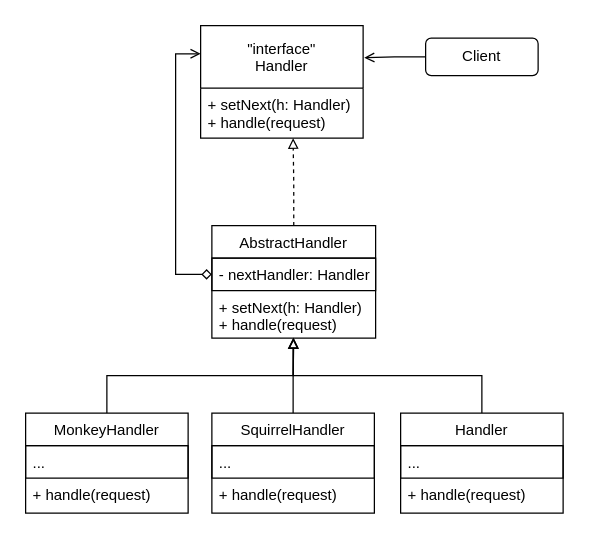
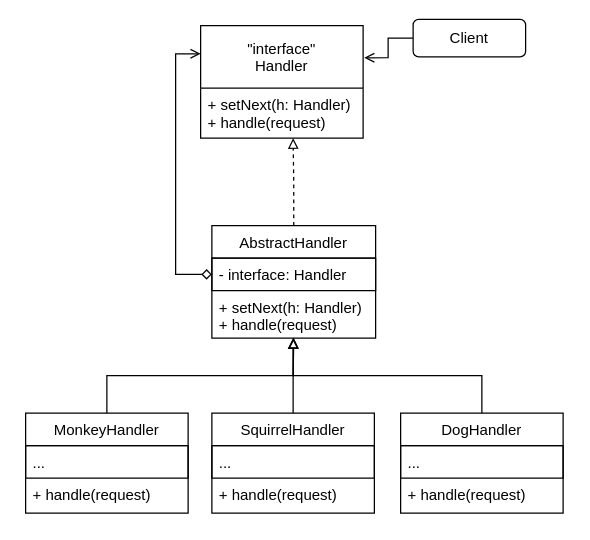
(482, 57) -> (469, 38)
(305, 275) -> (297, 275)
(481, 430) -> (481, 430)
